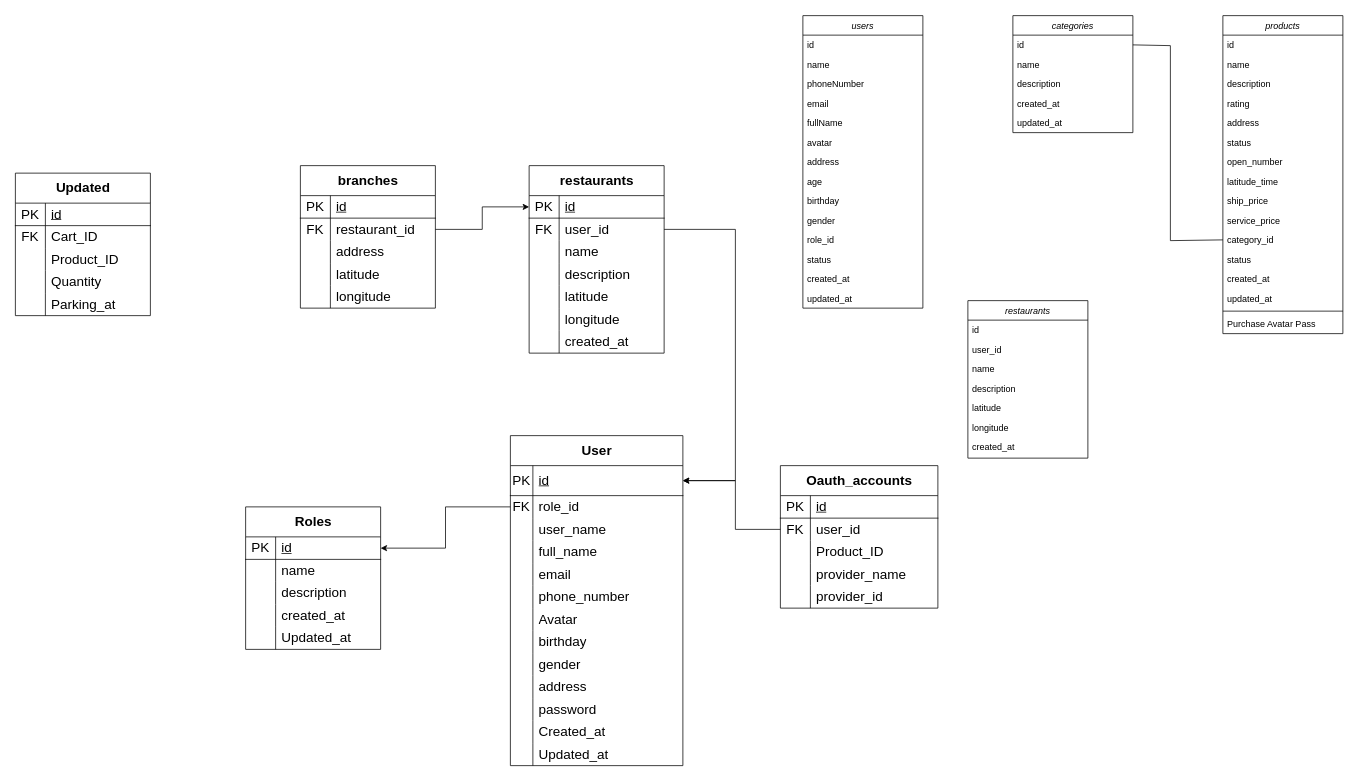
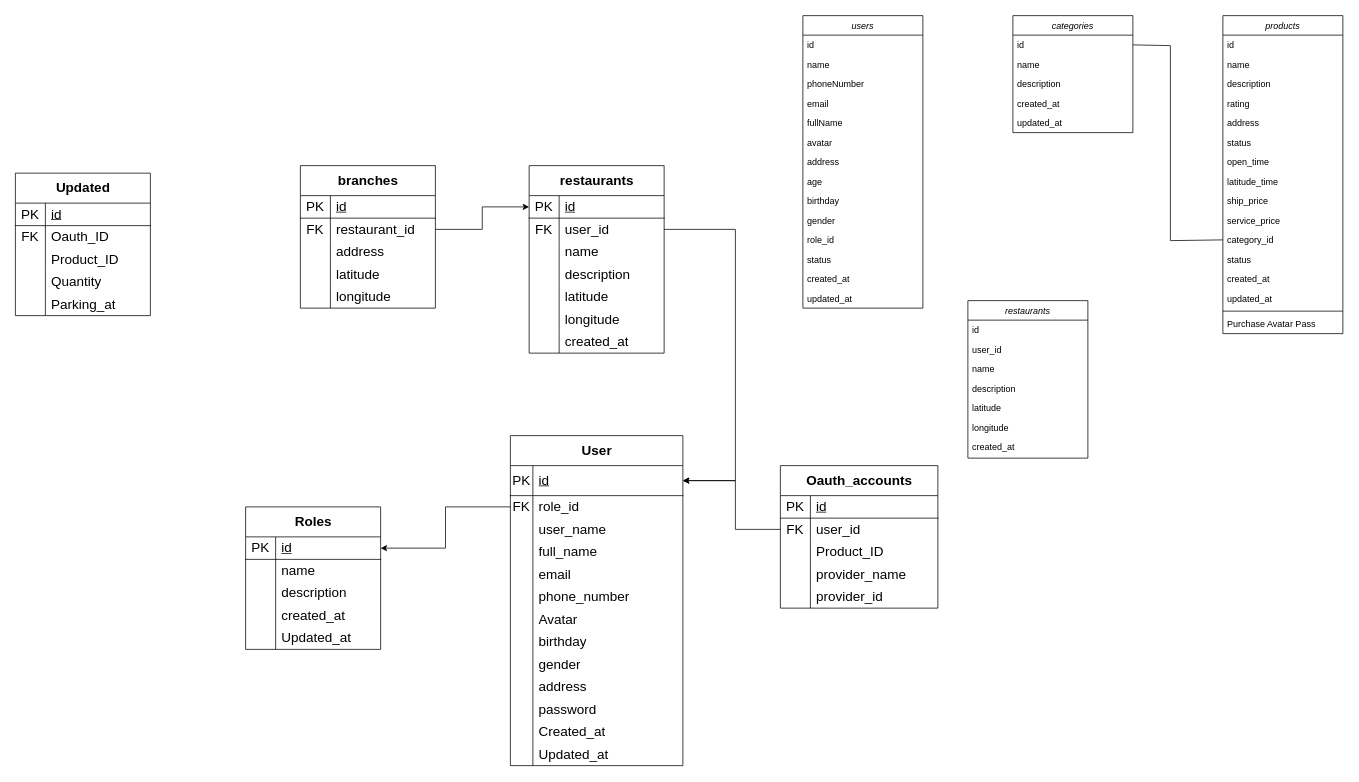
(1255, 162) -> (1249, 162)
(78, 237) -> (82, 237)
